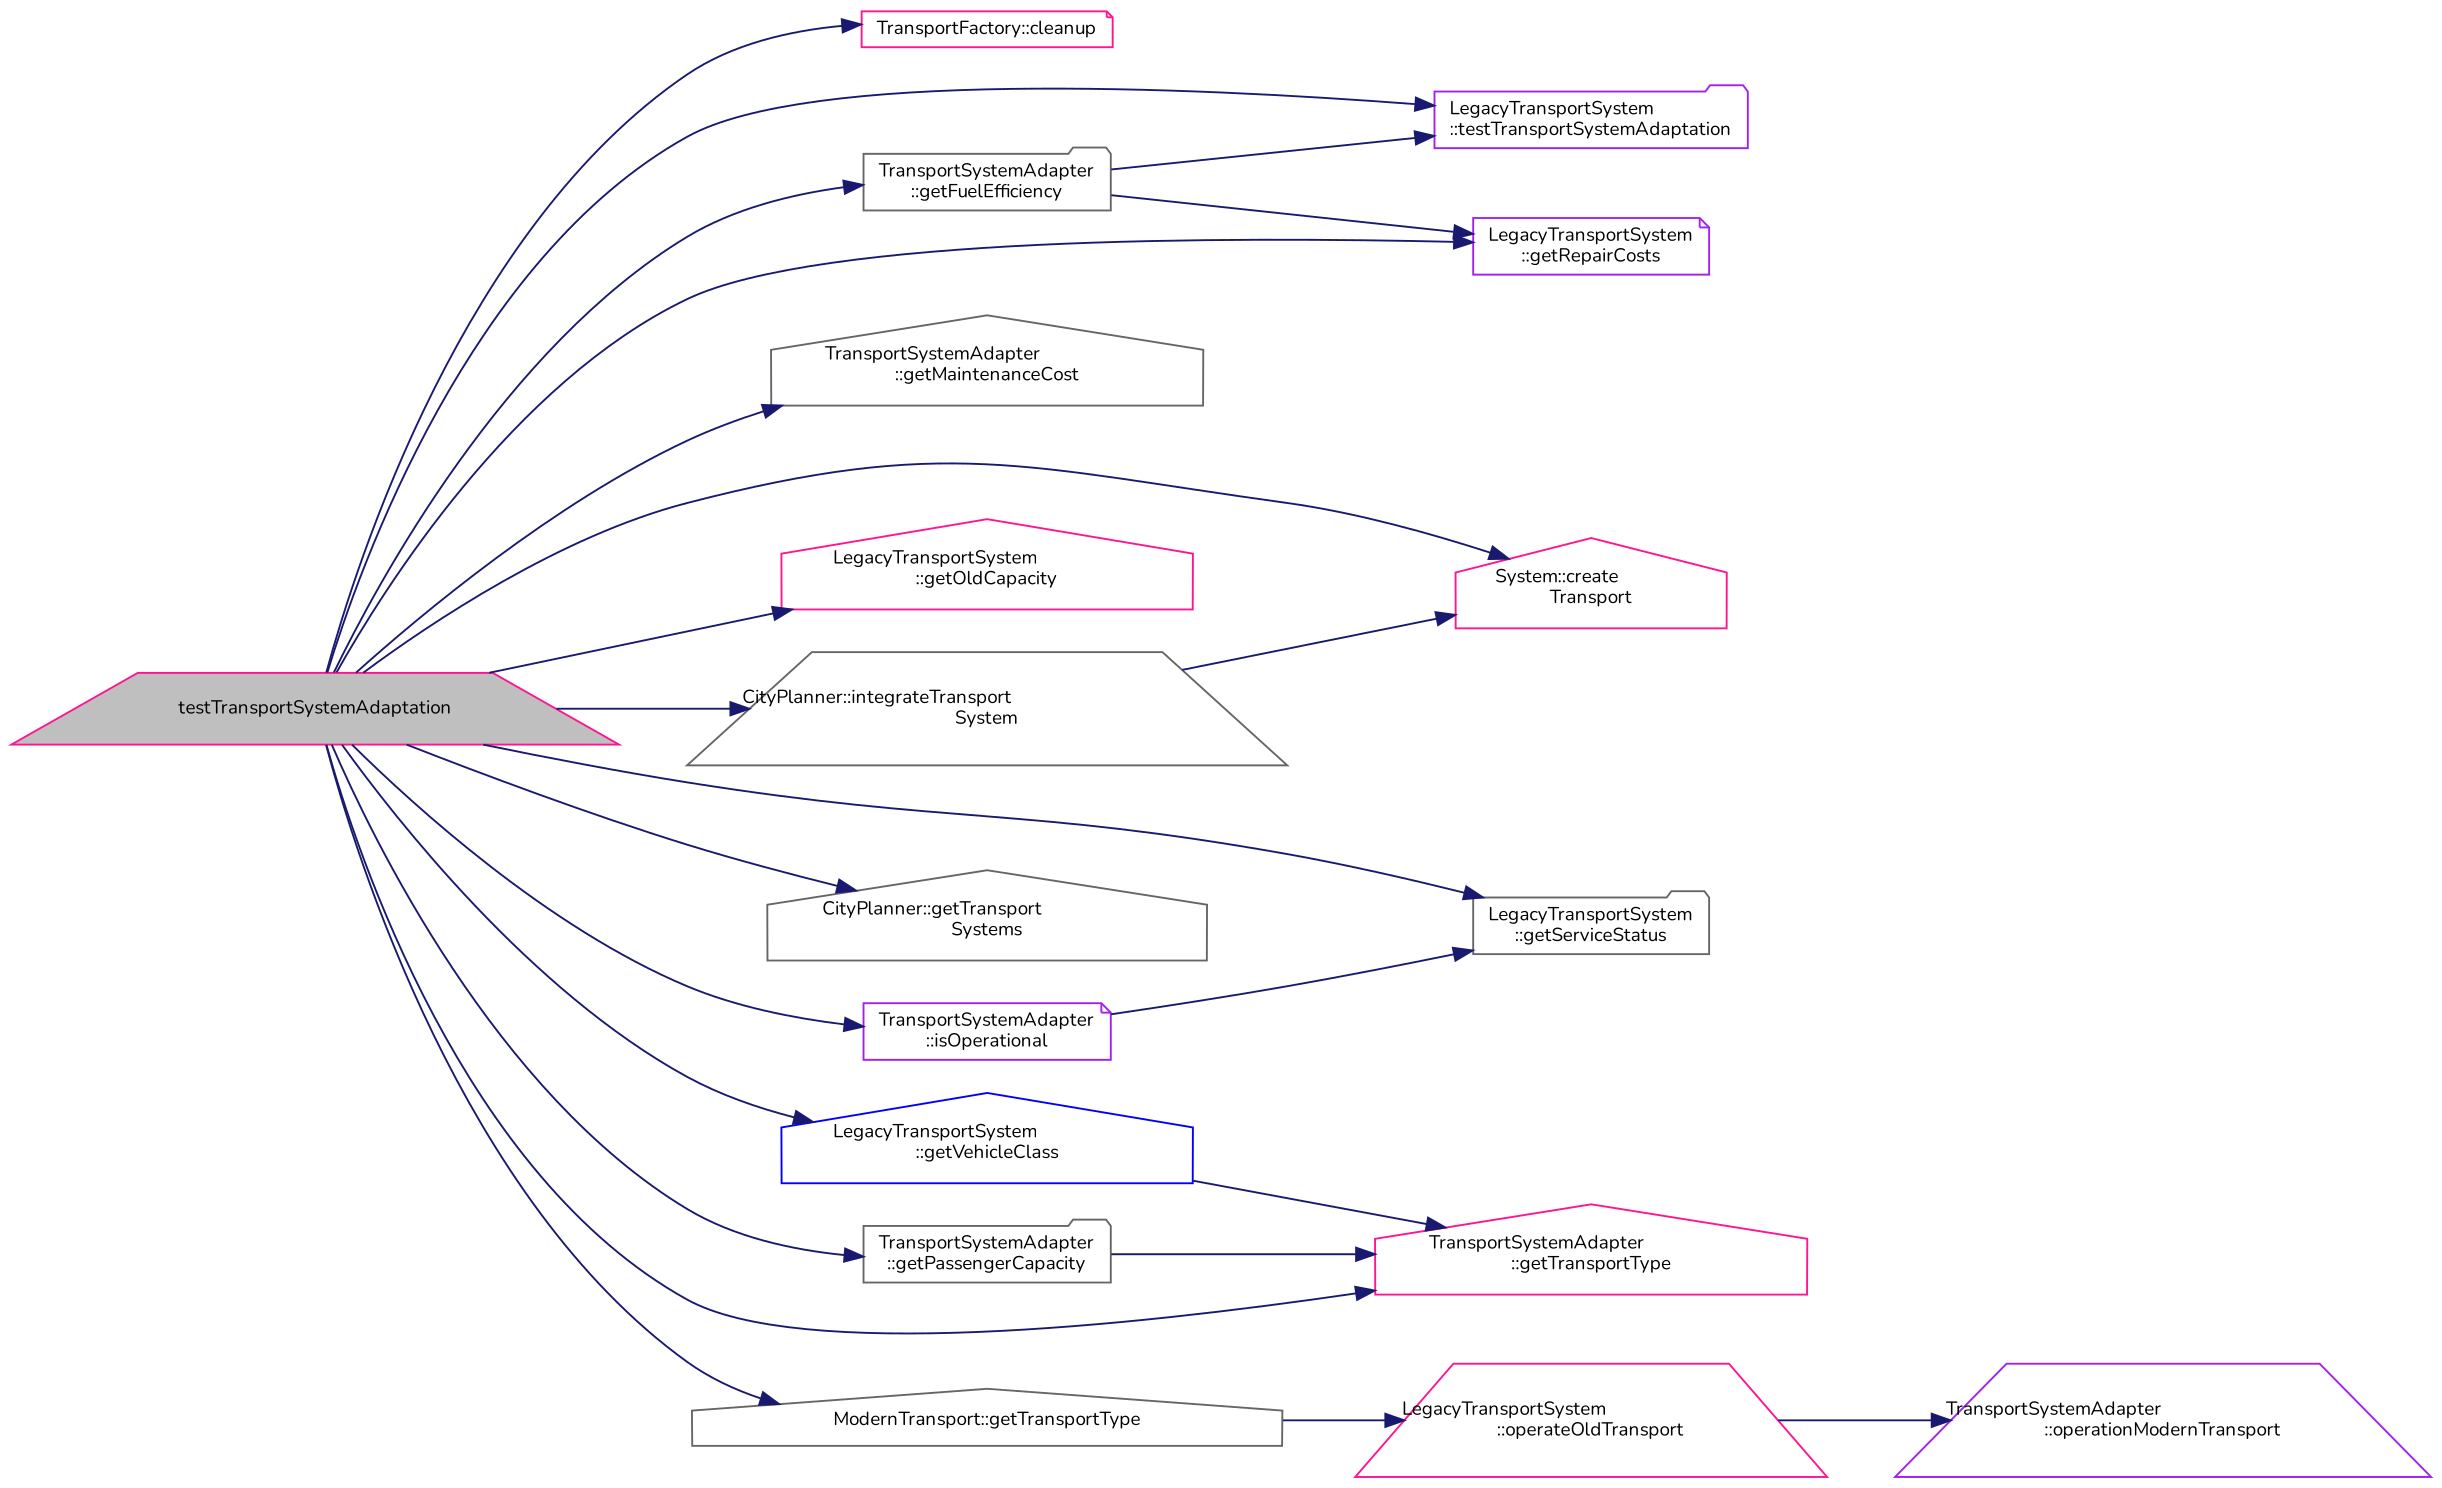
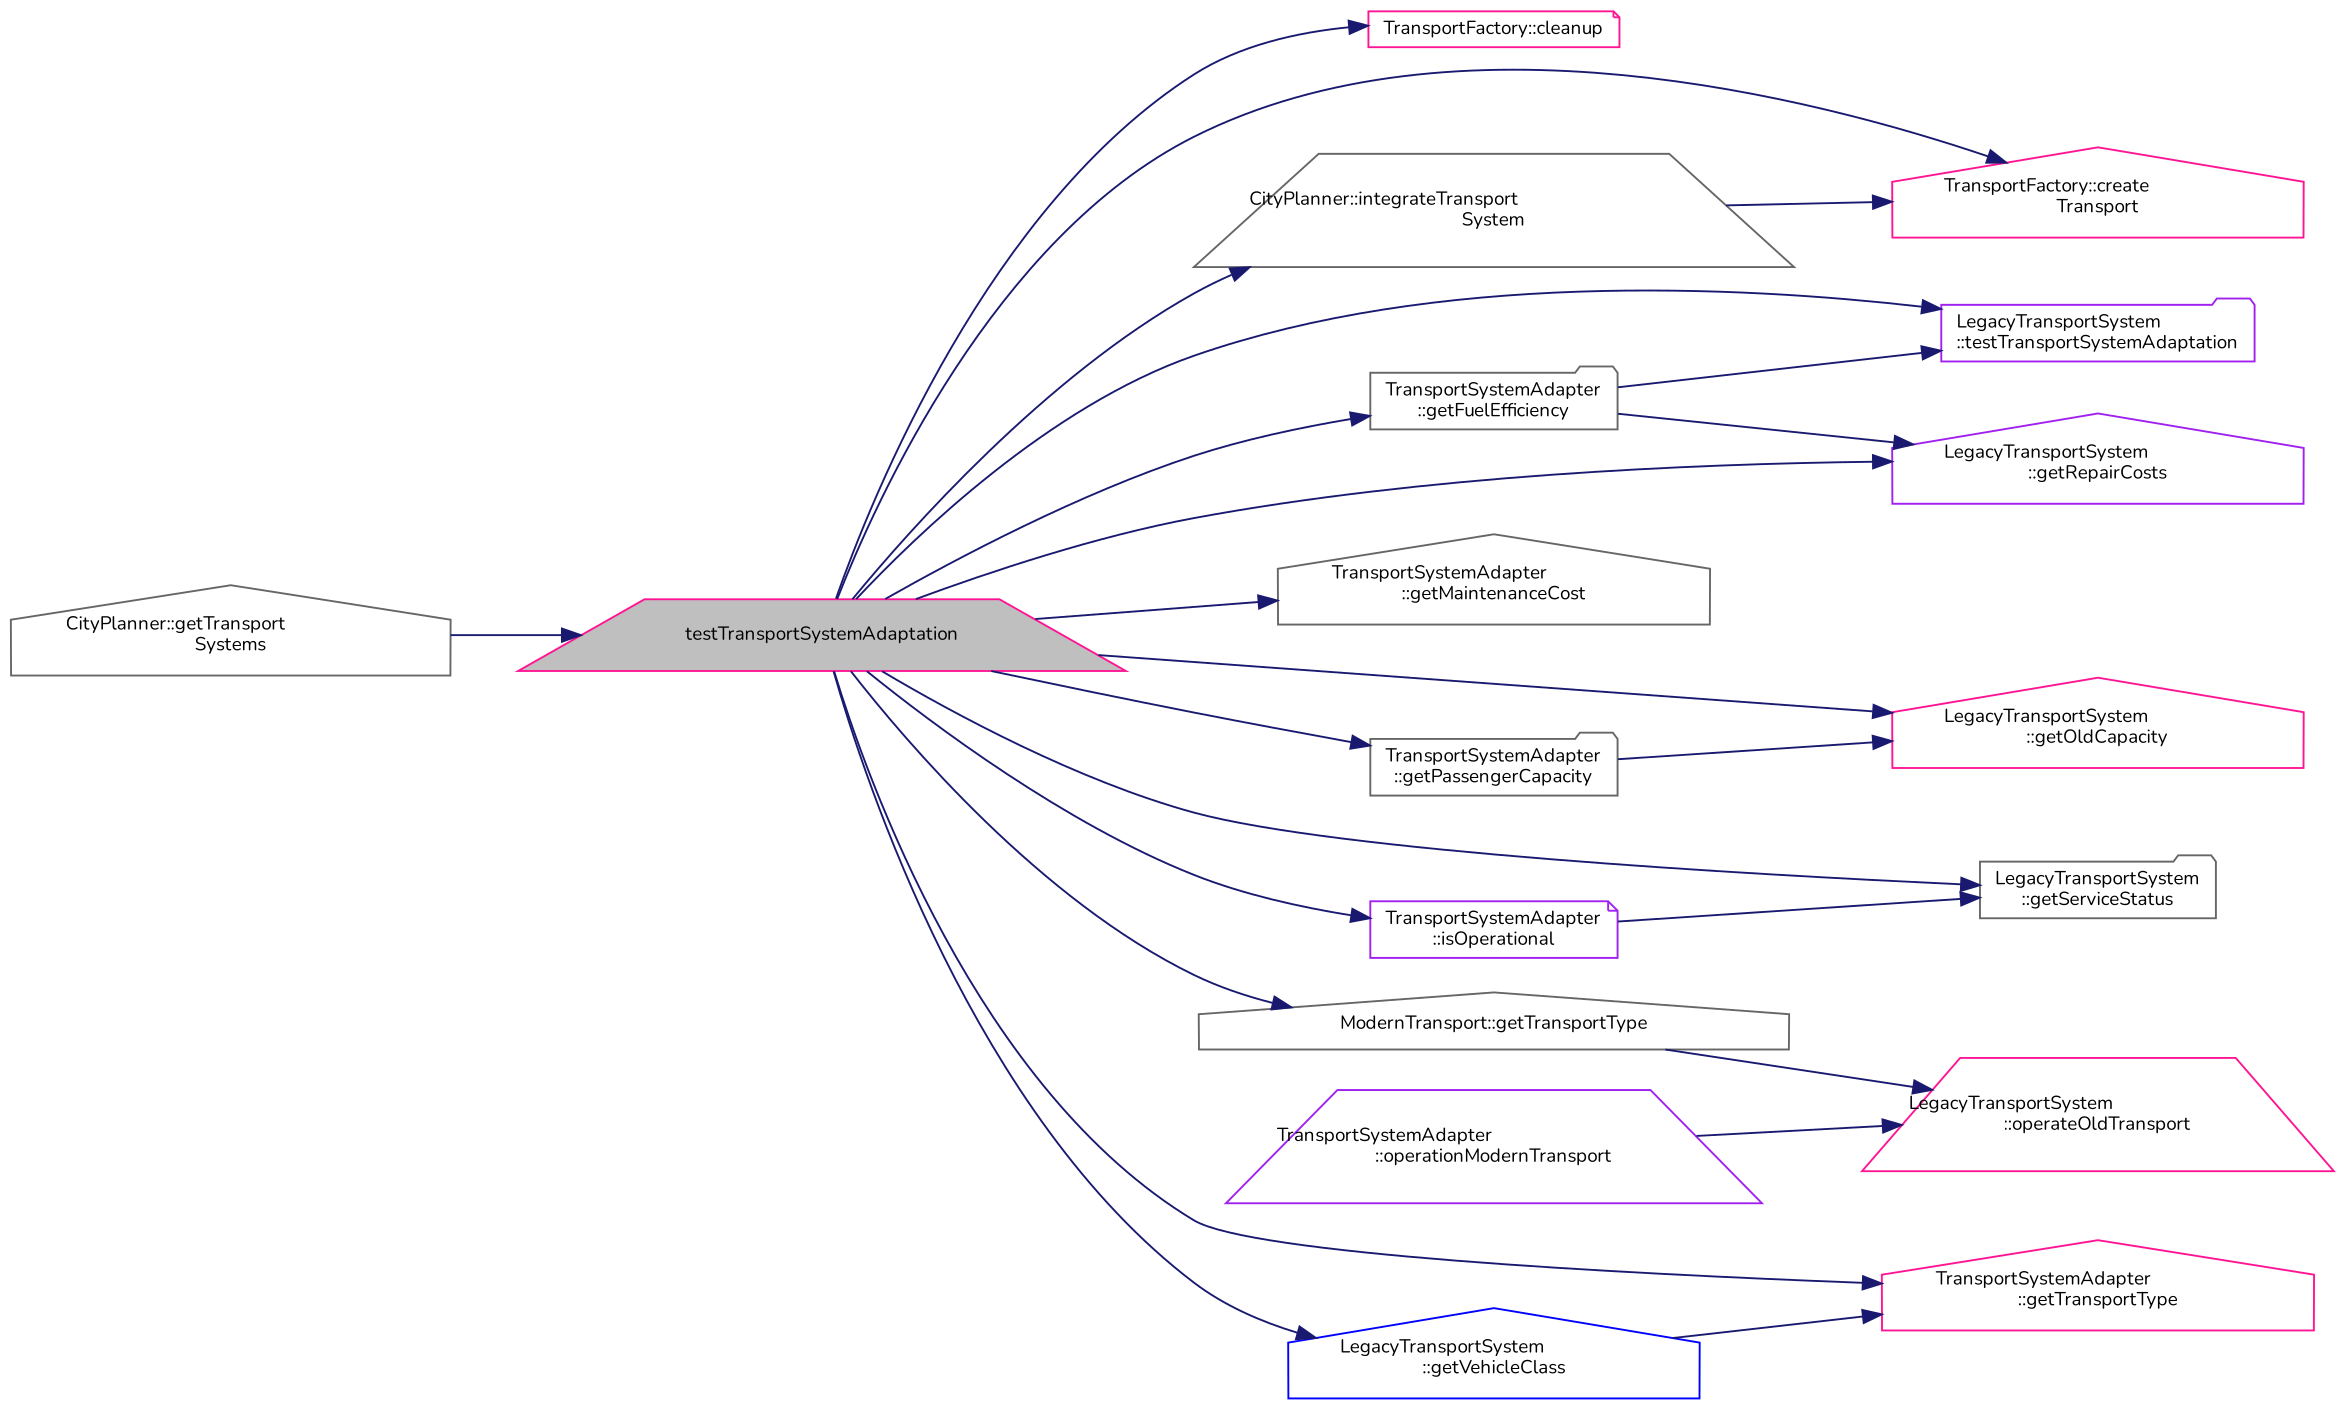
(1591, 246) -> (2098, 463)
(1591, 588) -> (2098, 197)
(619, 823) -> (506, 635)
(1233, 1254) -> (1746, 751)
(1855, 1420) -> (1789, 1131)
